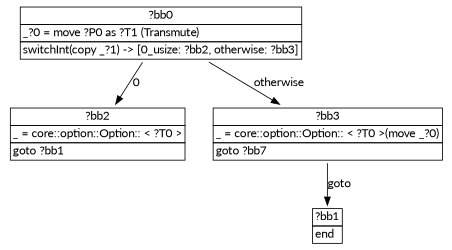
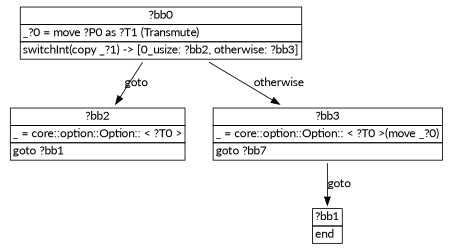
(137, 83) -> (137, 83)
